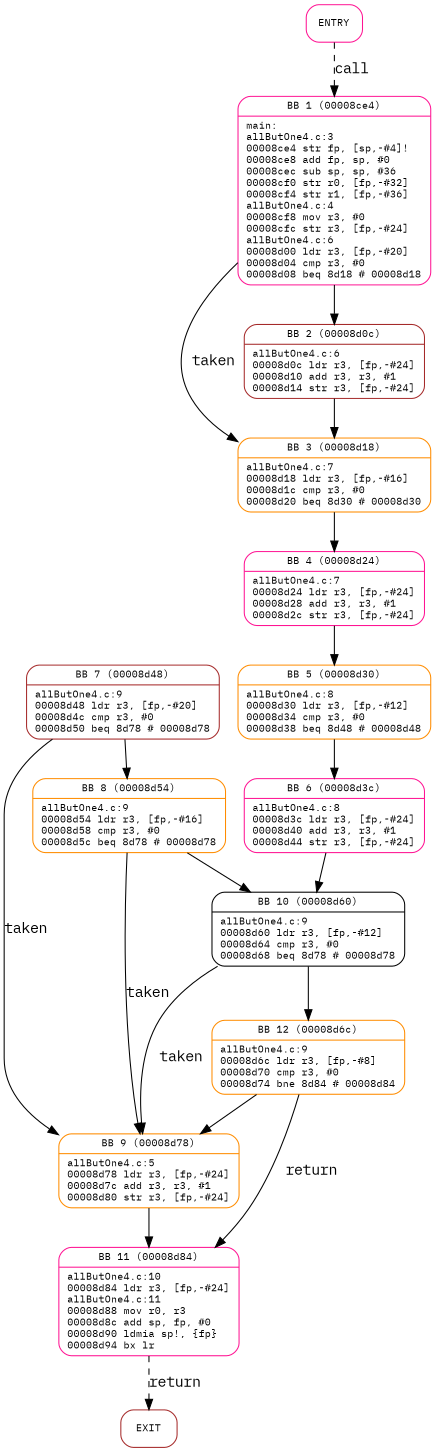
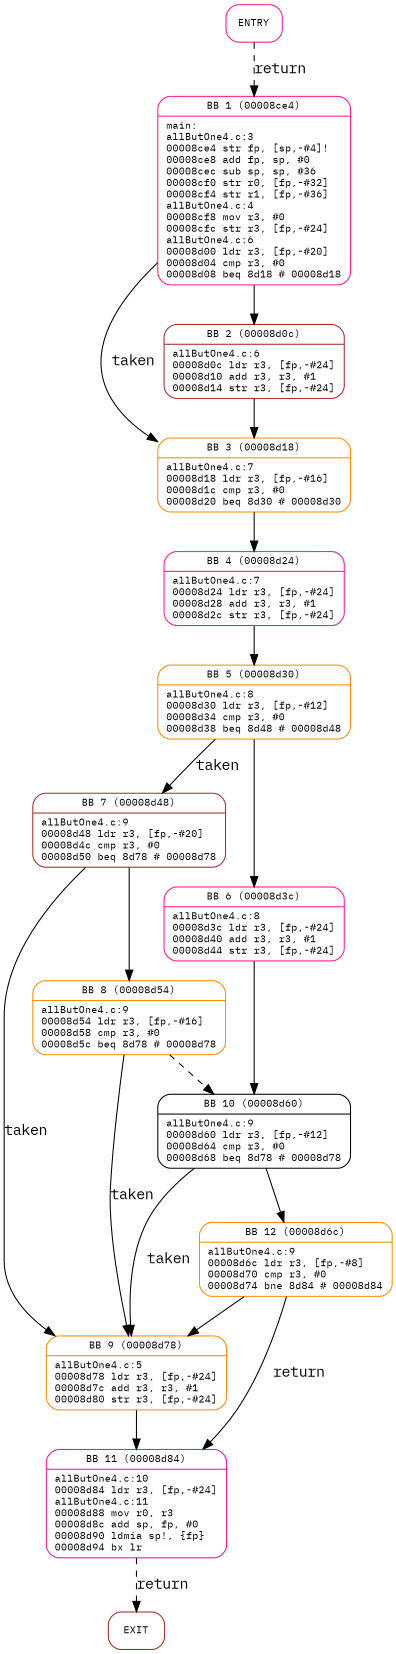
(352, 69) -> (280, 69)
none -> (192, 762)
(214, 870) -> (188, 1071)
